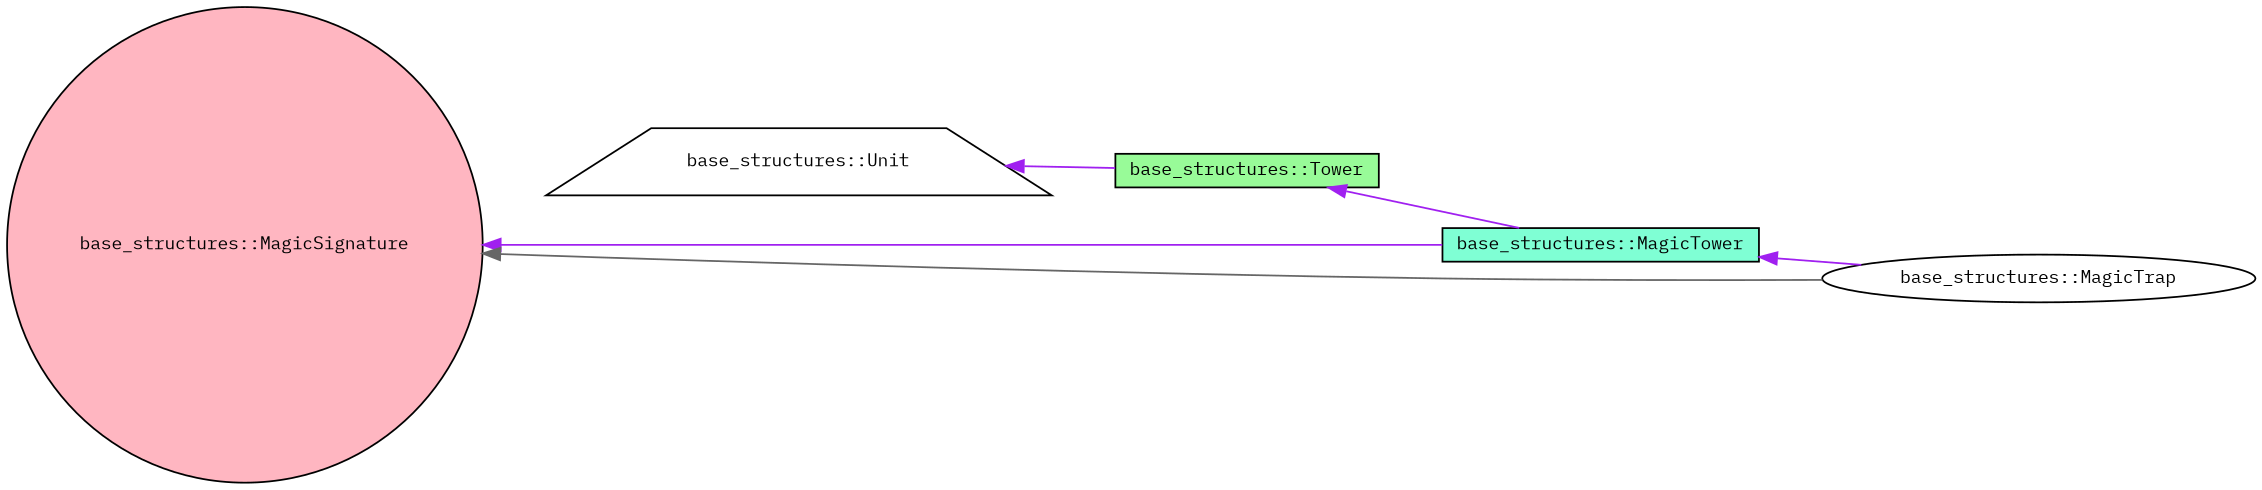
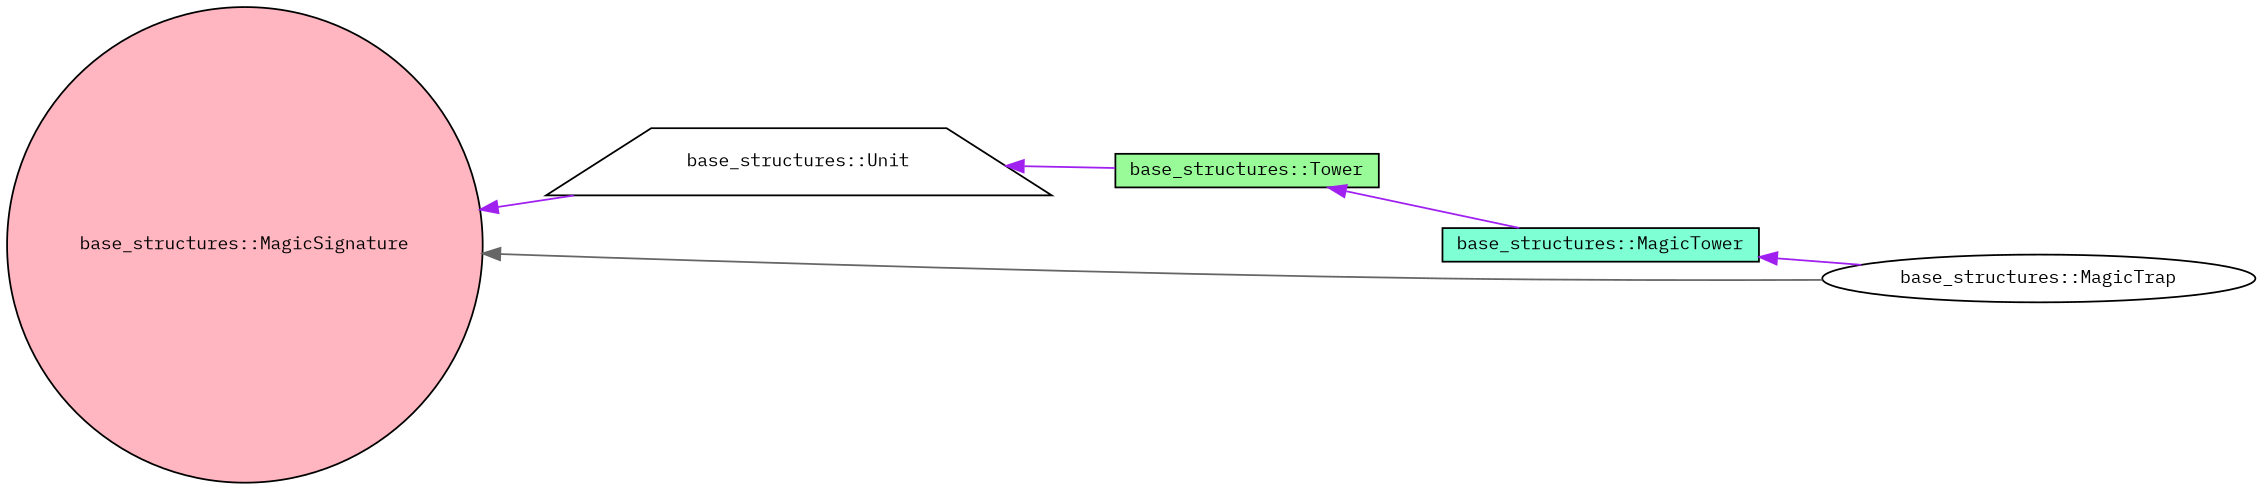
(972, 245) -> (536, 201)
